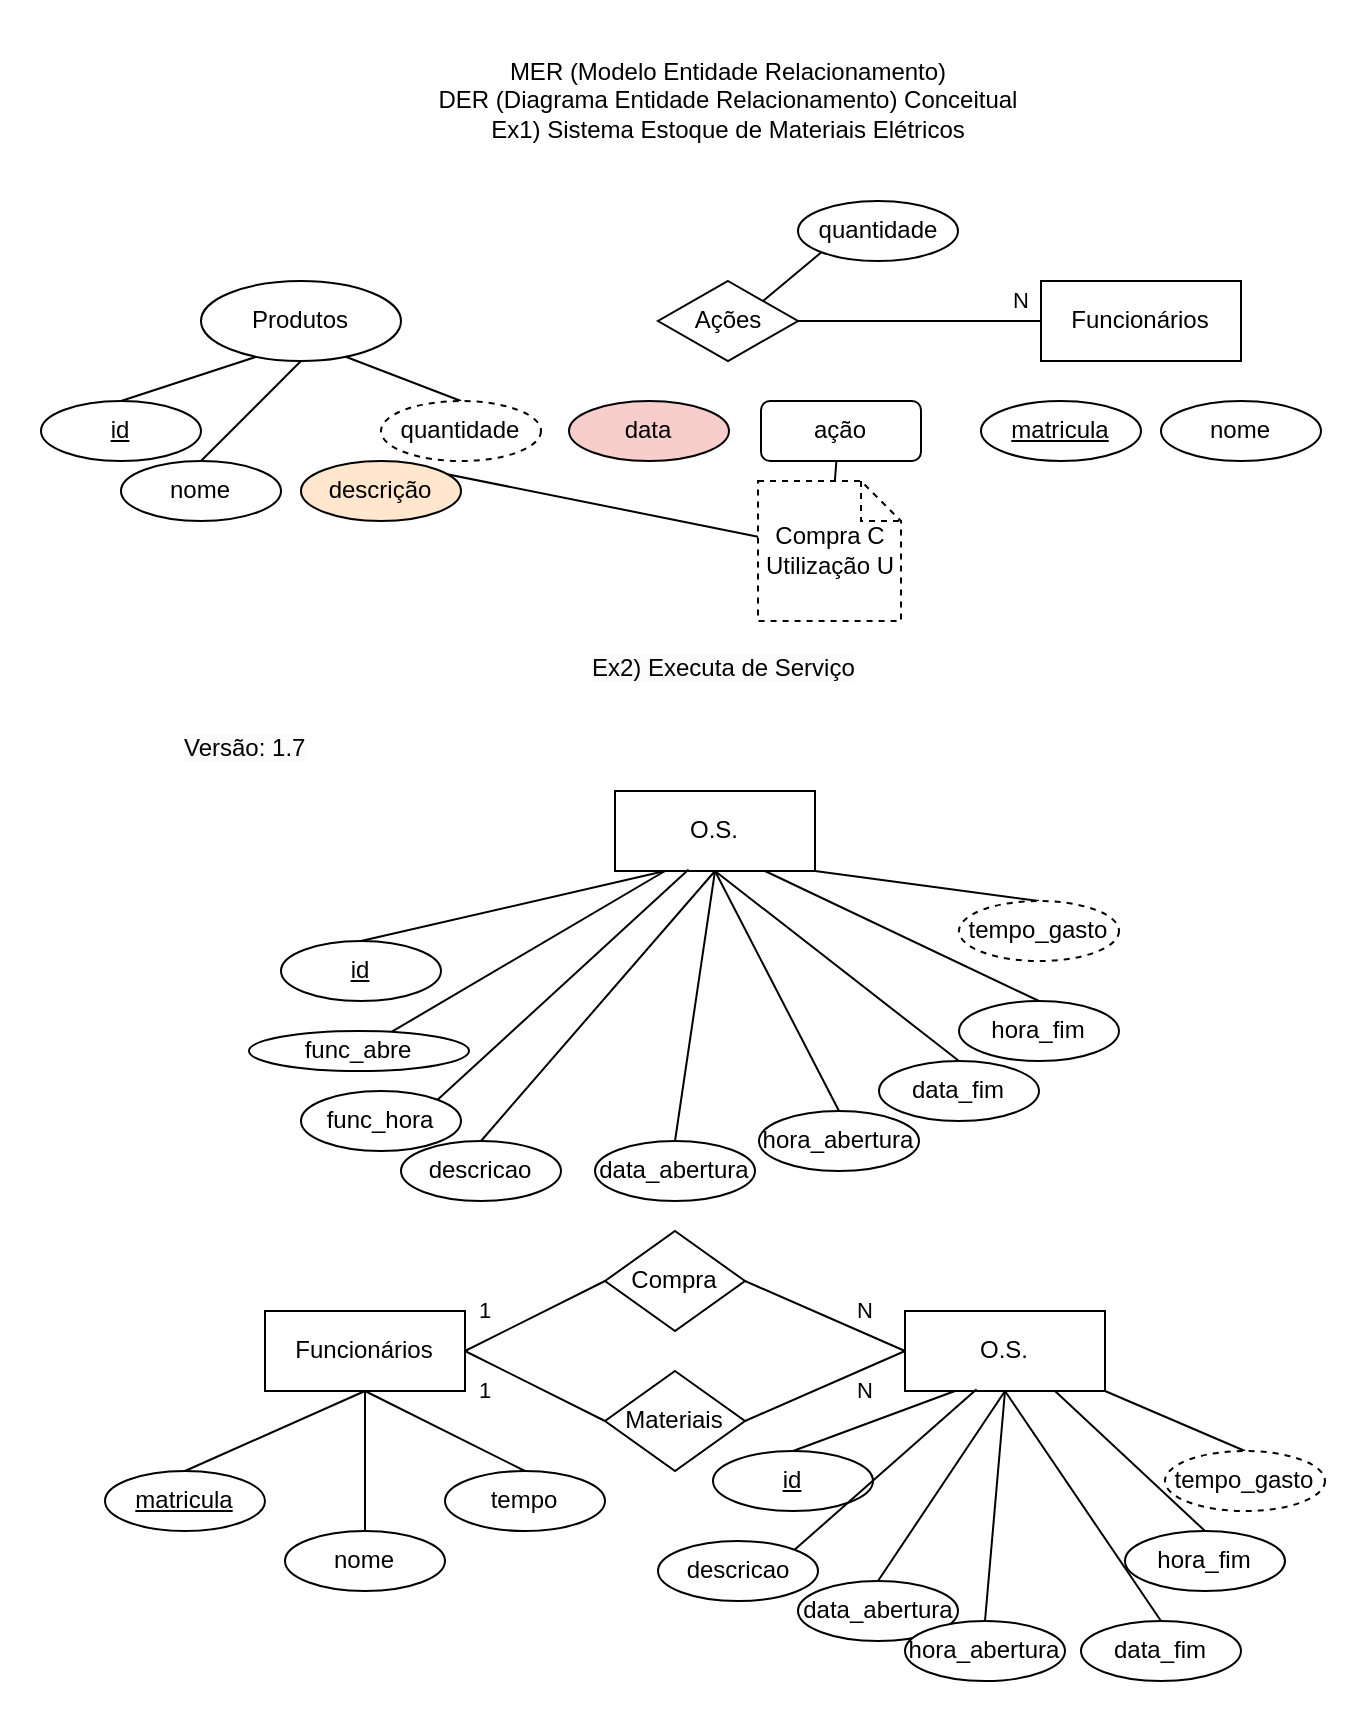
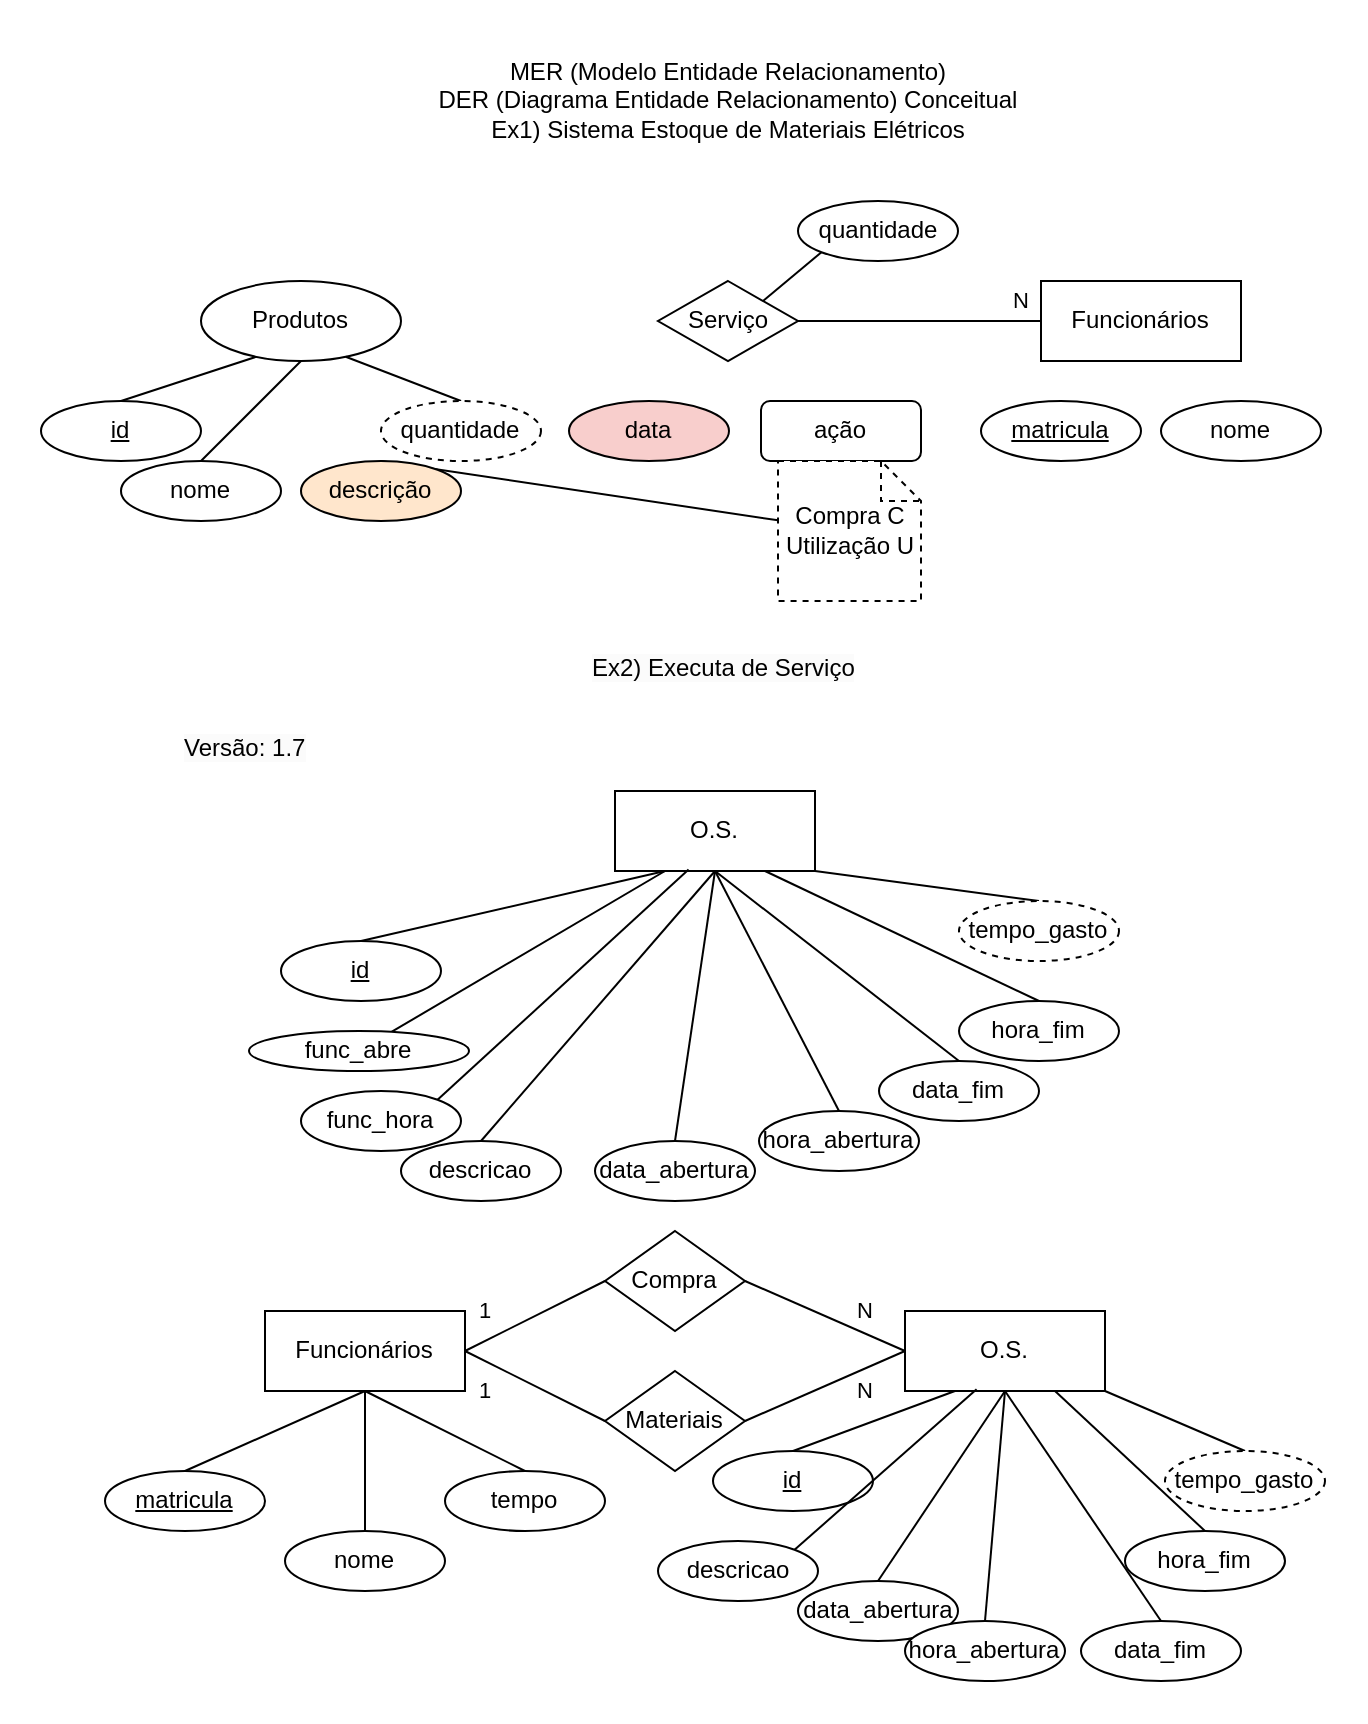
(729, 321) -> (729, 321)
(830, 551) -> (850, 531)
